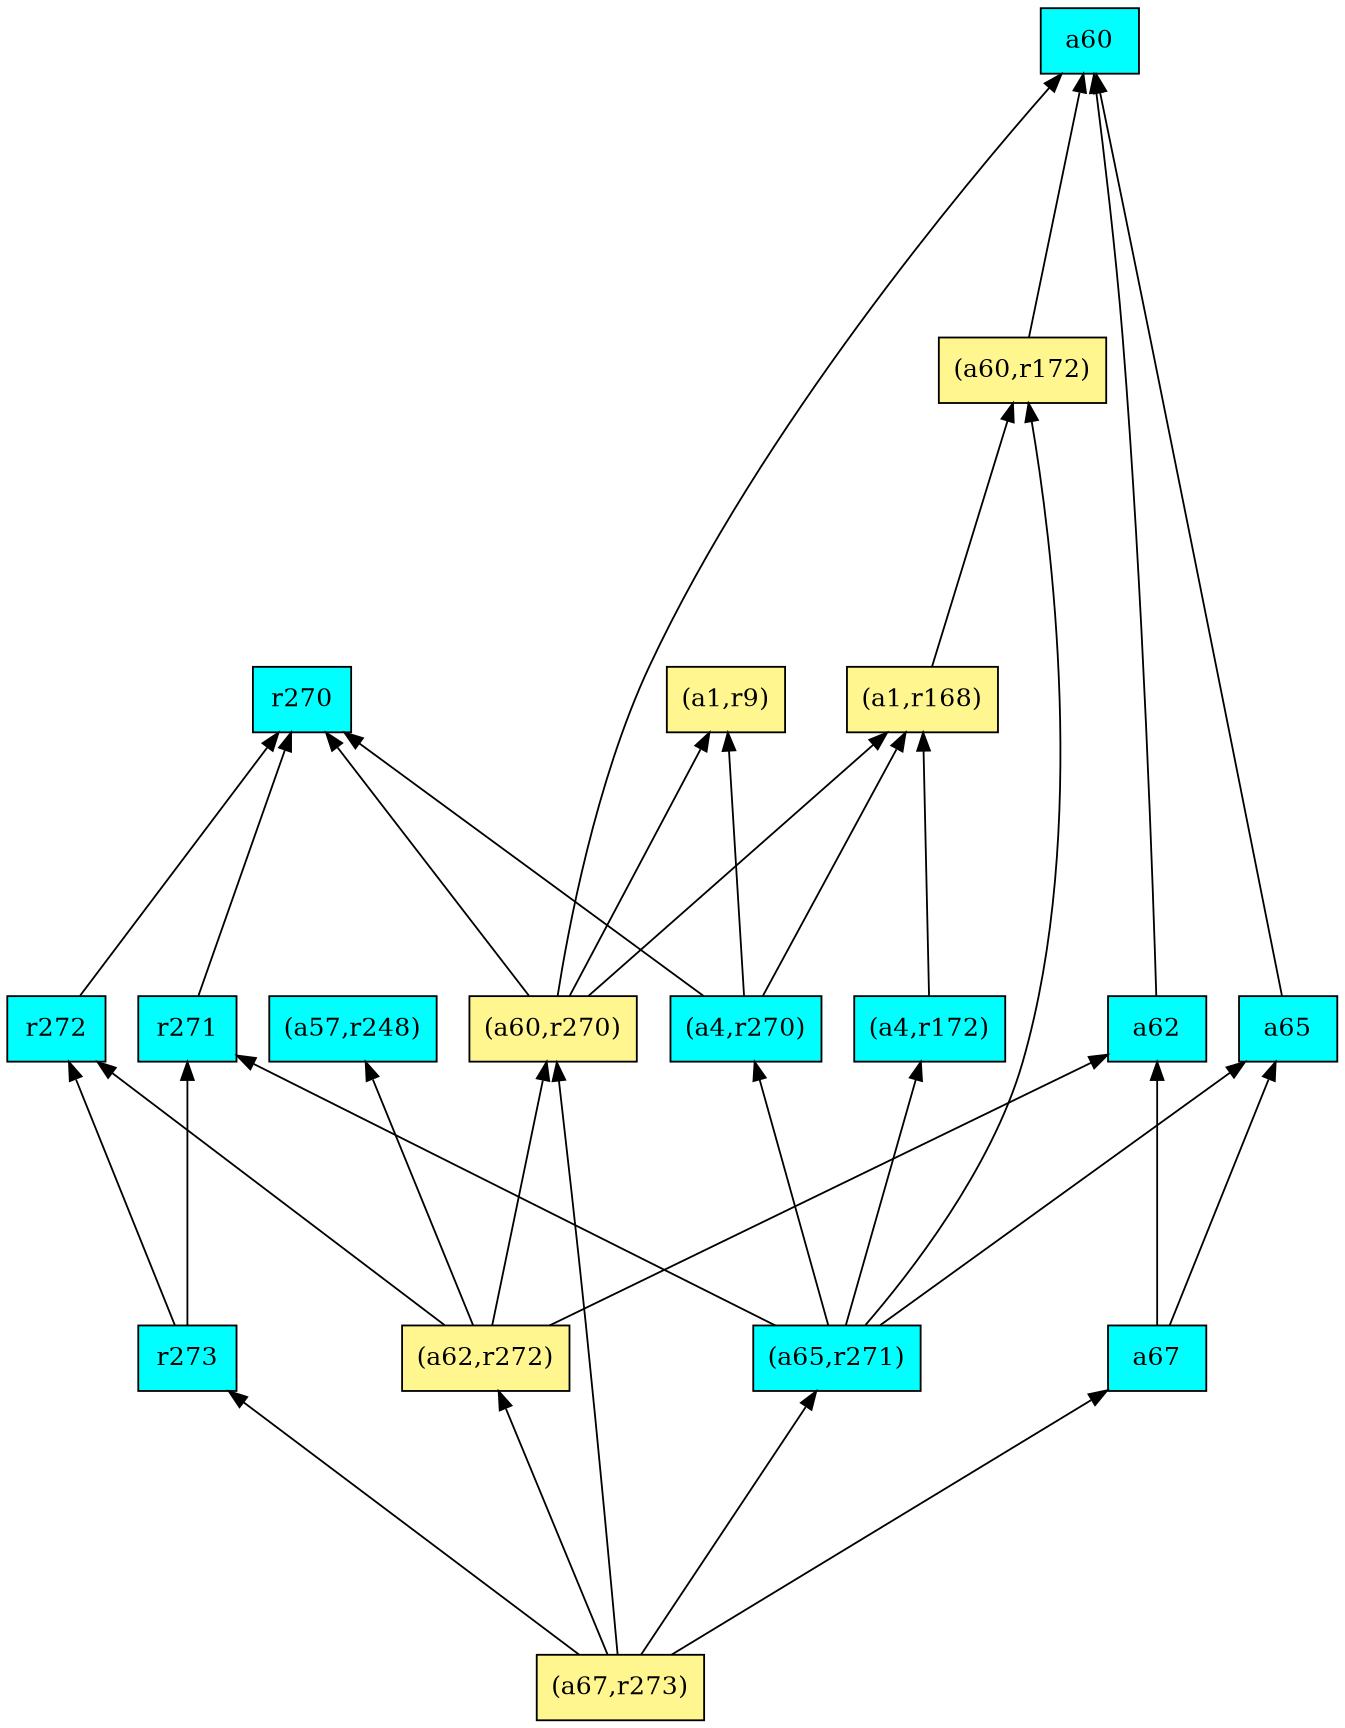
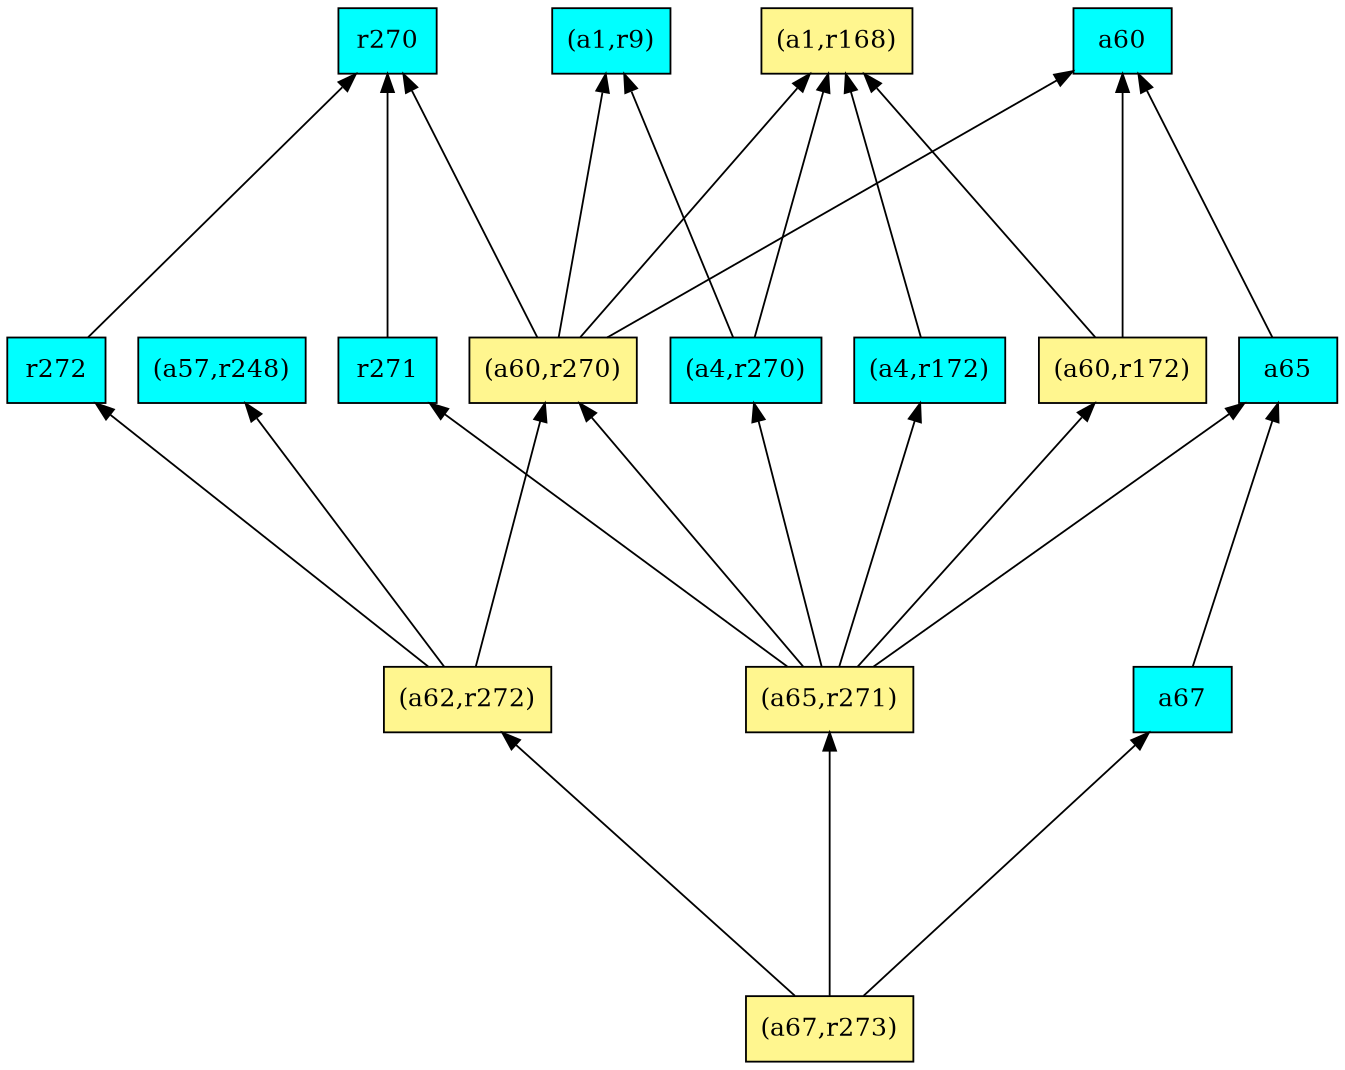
(970, 544) -> (986, 213)
(726, 700) -> (611, 41)
(531, 870) -> none
(1157, 1029) -> none
(187, 1358) -> none
(837, 1358) -> (830, 700)
(590, 1367) -> (697, 542)
